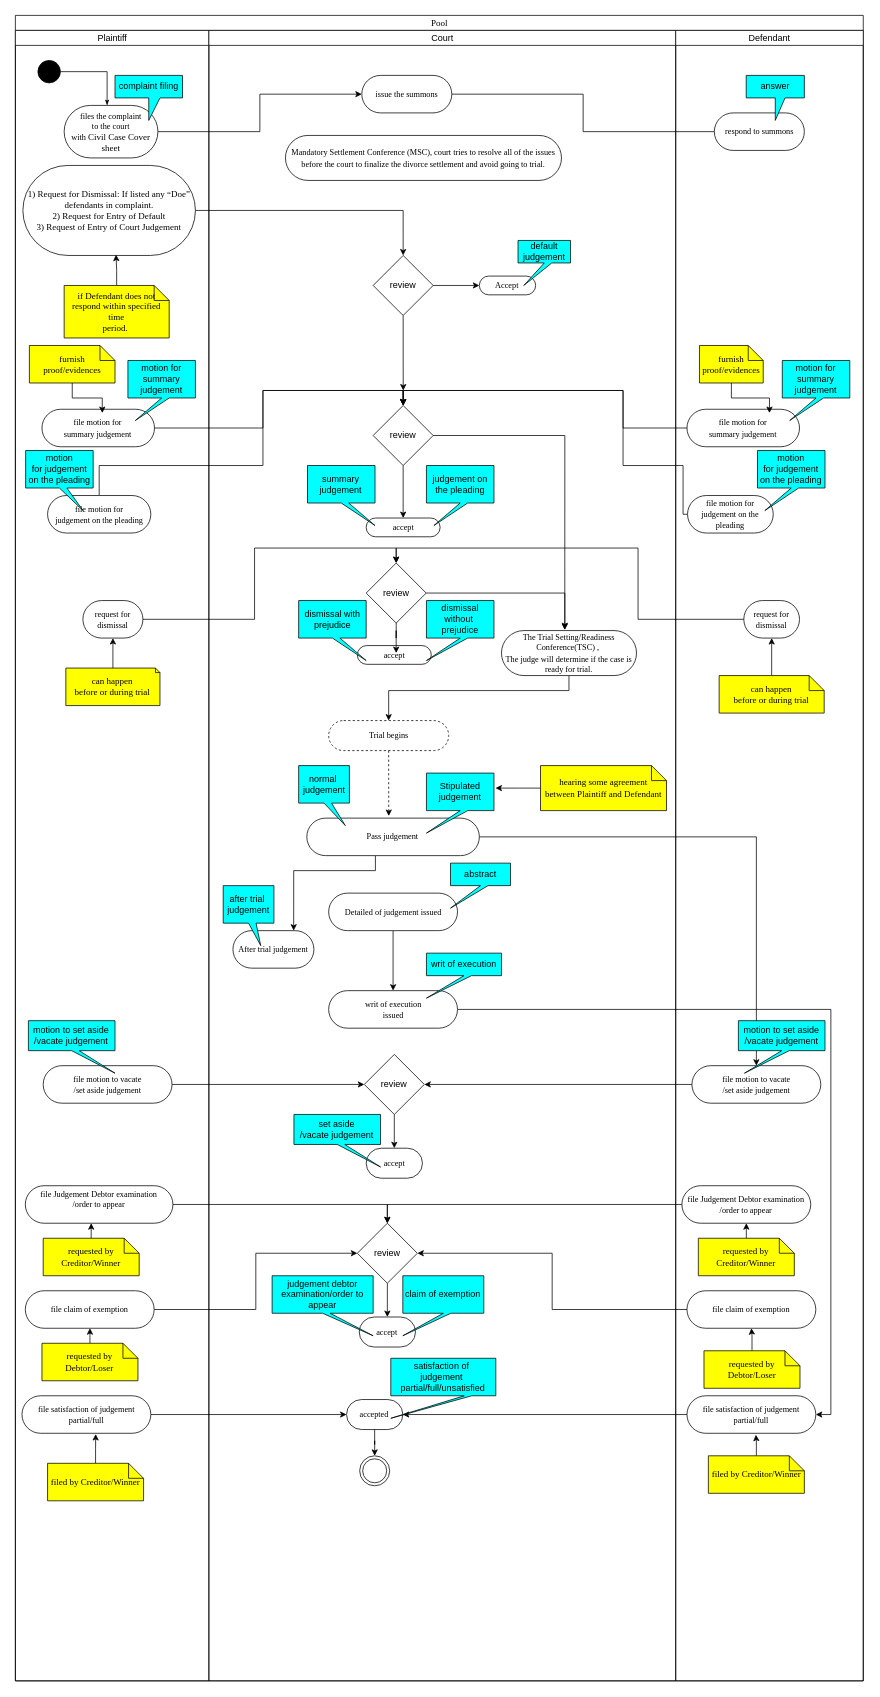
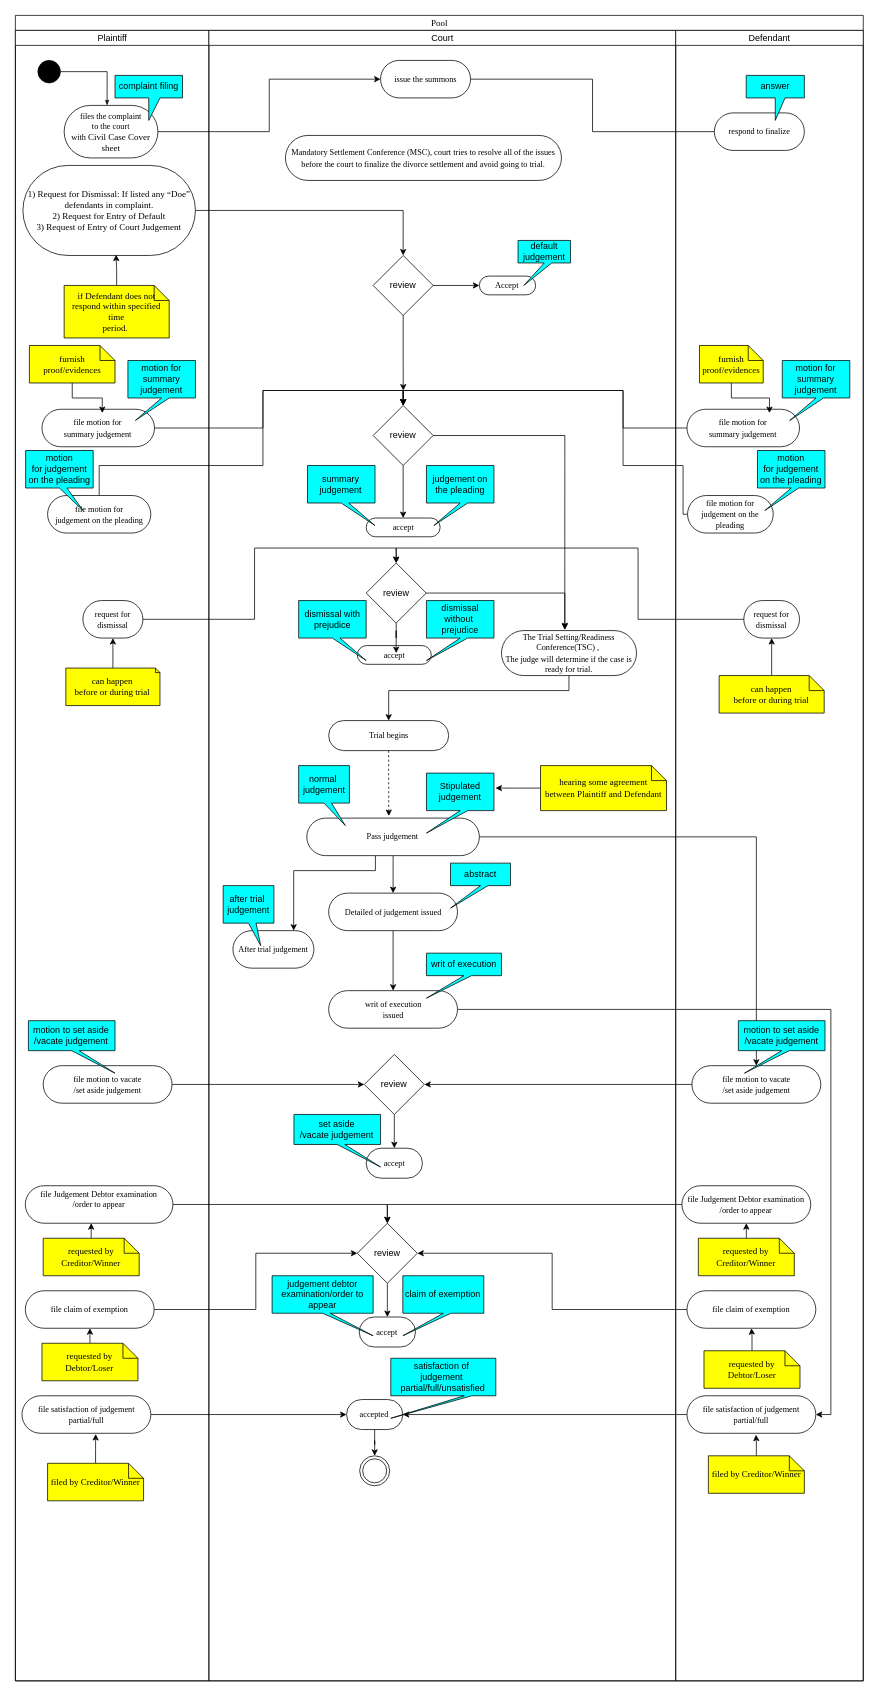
(407, 94) -> (425, 79)
(759, 132) -> (759, 132)
(389, 735) -> (389, 735)
none -> (393, 886)
